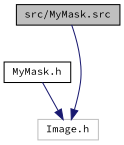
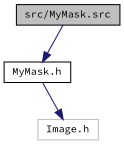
(81, 67) -> (55, 39)
